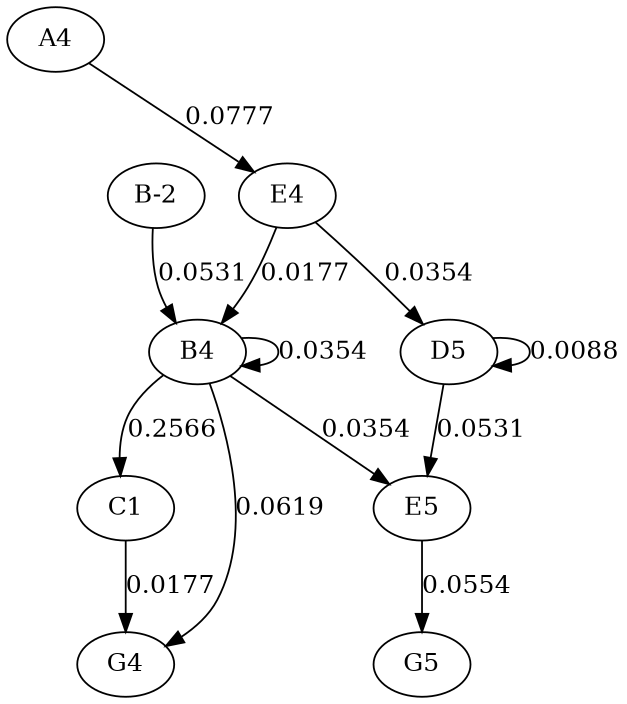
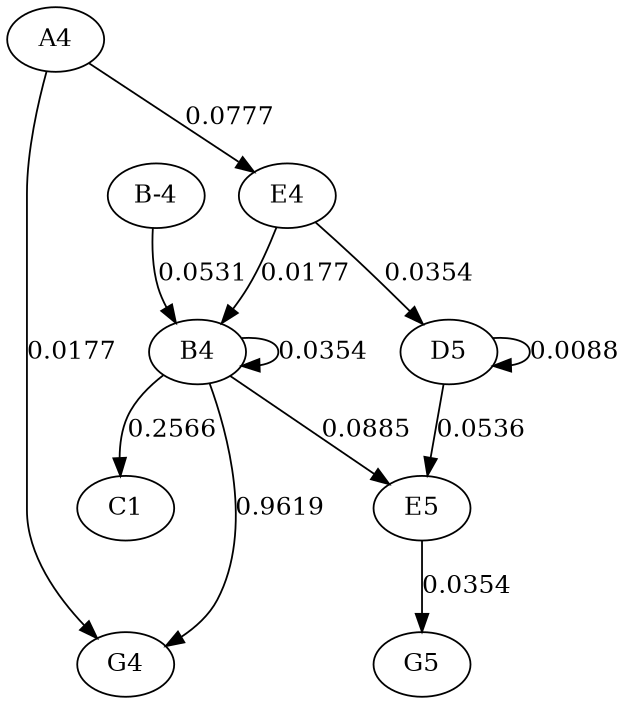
(156, 196) -> (156, 196)
(366, 430) -> (366, 430)
(481, 430) -> (481, 430)
(280, 508) -> (280, 508)
(126, 577) -> (27, 356)
(467, 586) -> (467, 586)
